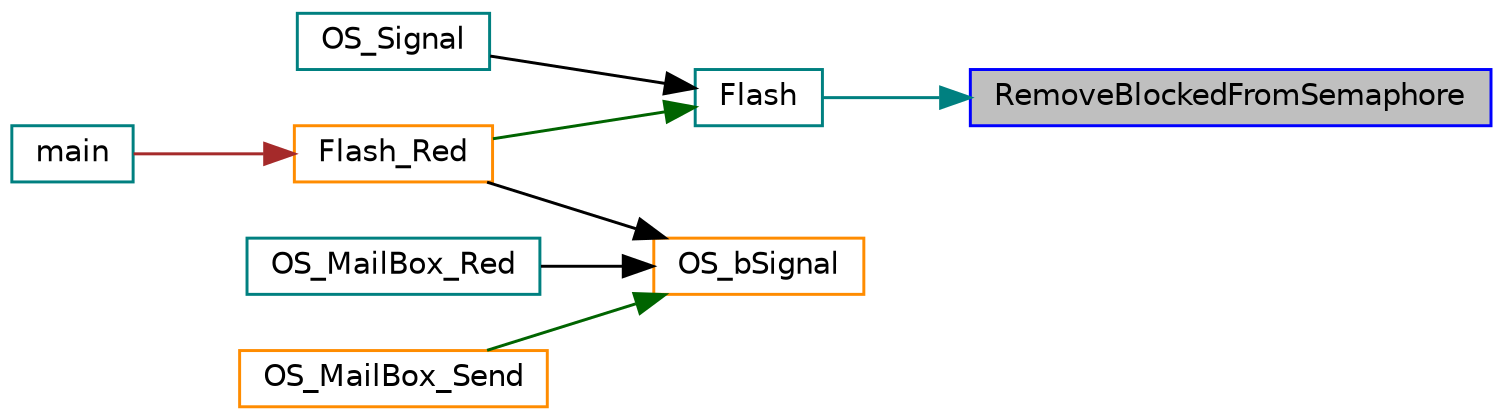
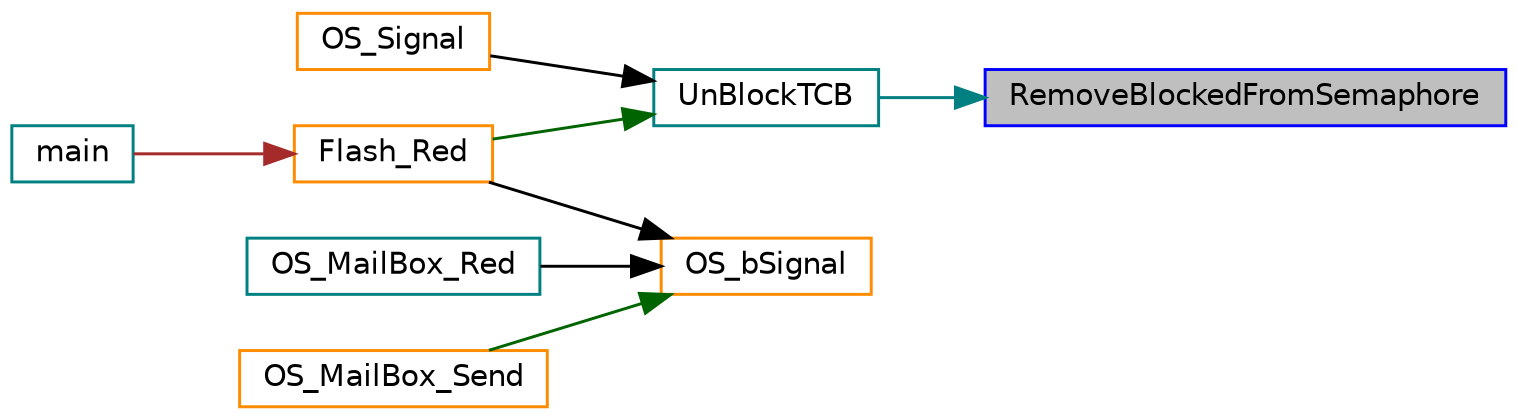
(393, 41) -> (393, 41)
(759, 98) -> (766, 98)
